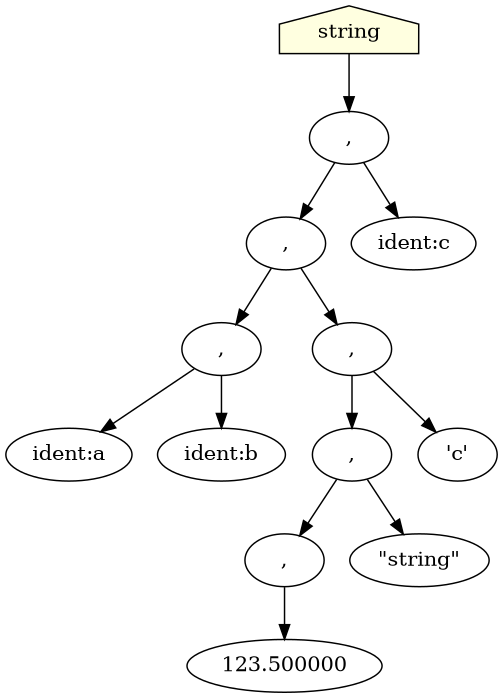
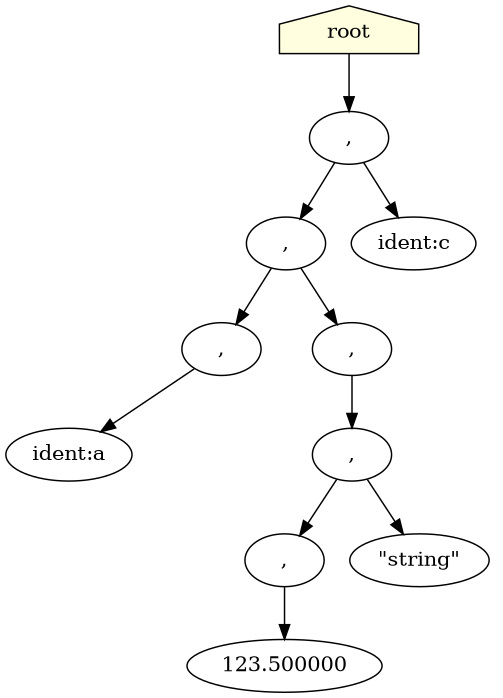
(349, 32) -> (349, 32)
(221, 455) -> none
(458, 455) -> none
